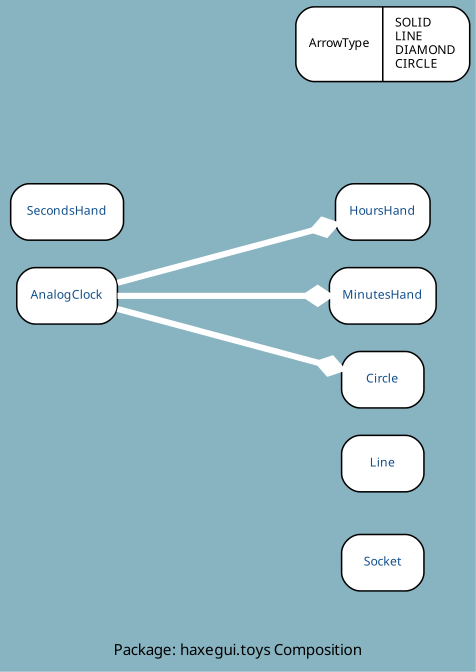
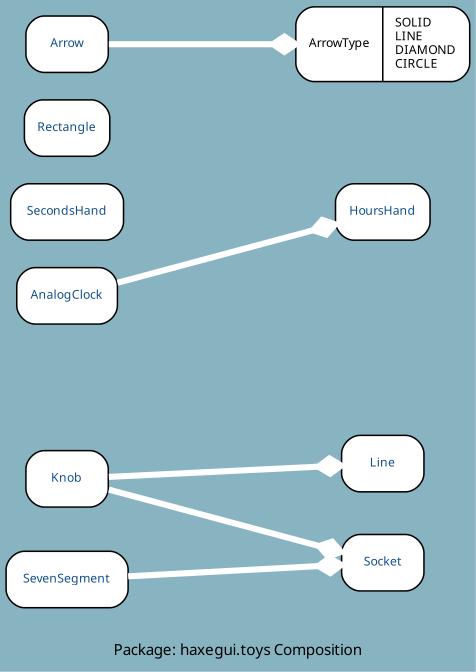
none -> (67, 44)
none -> (67, 128)
(383, 296) -> none
(383, 380) -> none
none -> (67, 479)
none -> (67, 580)
